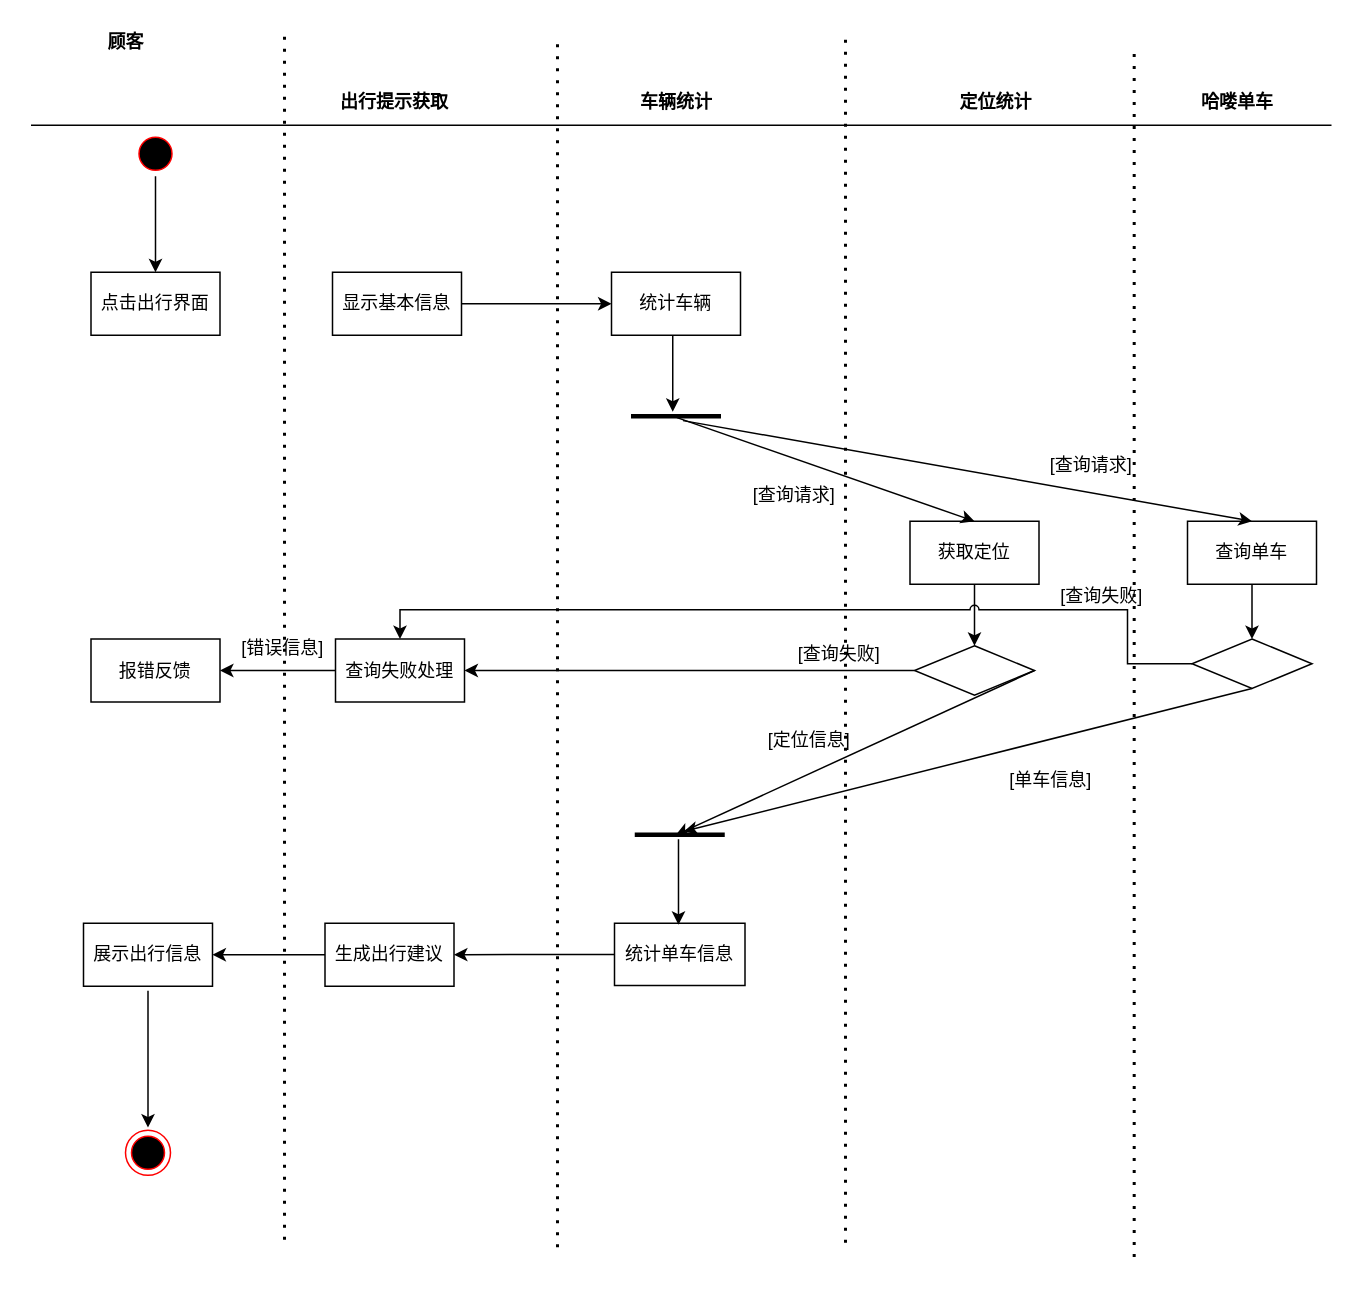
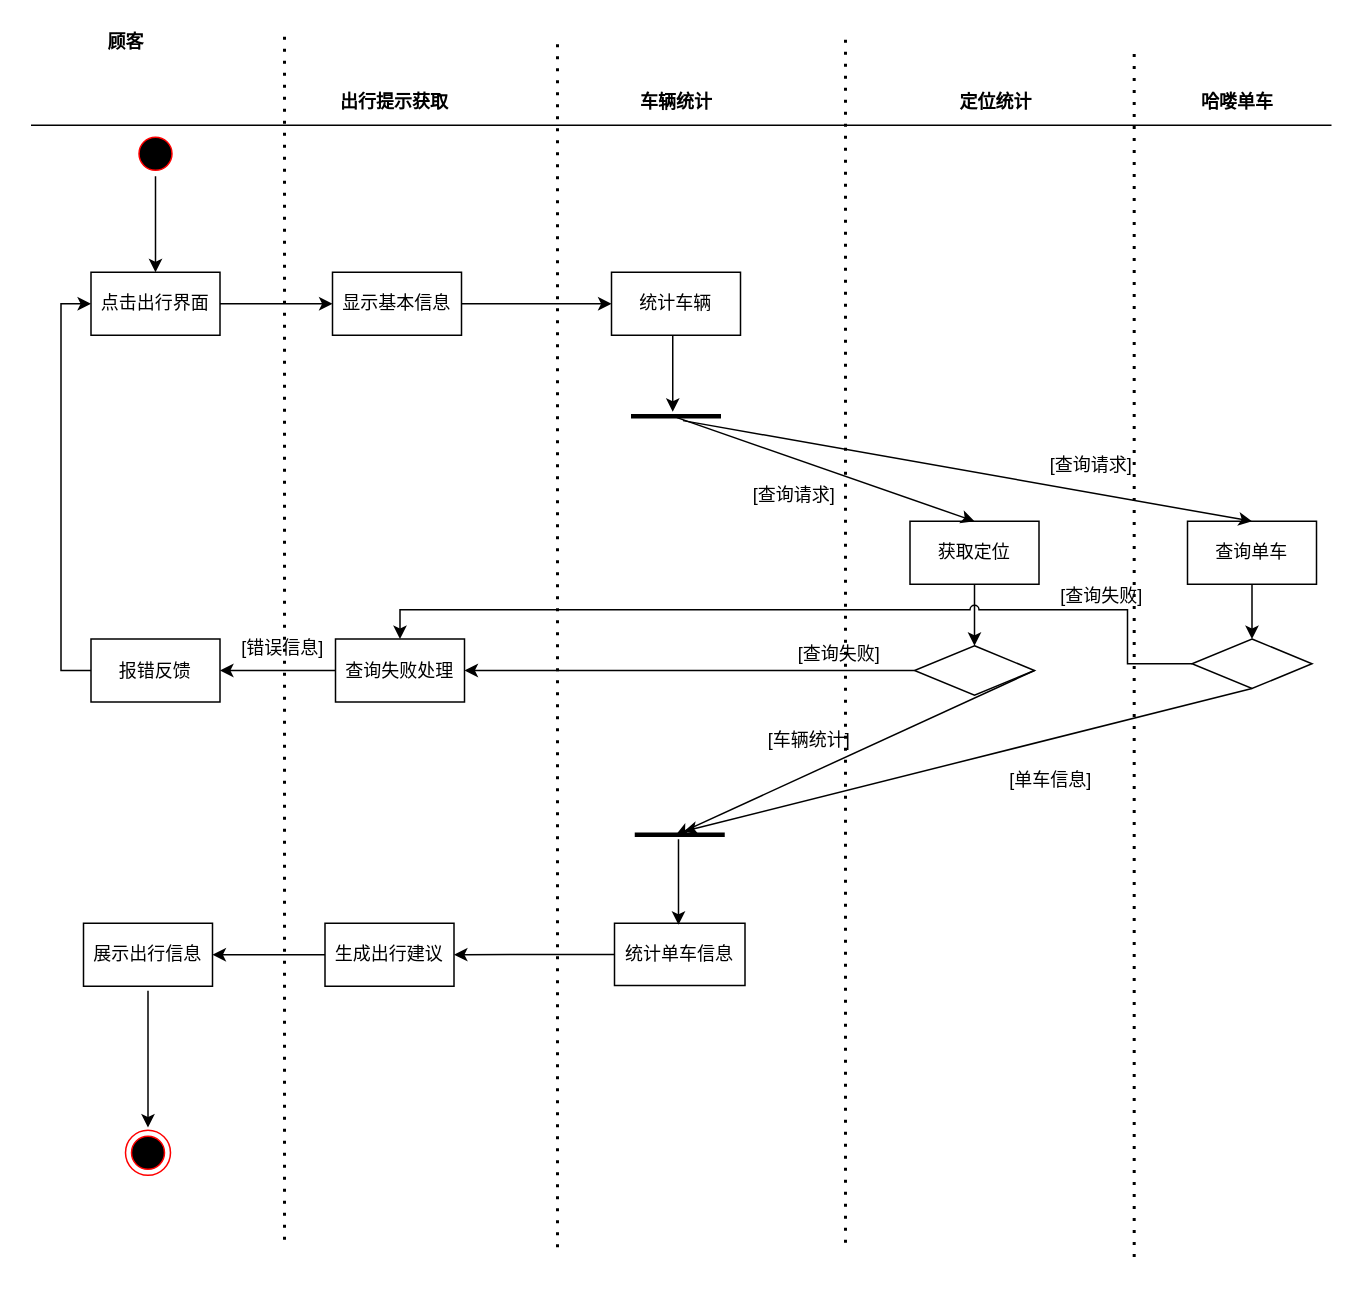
none -> (271, 304)
none -> (61, 492)
(809, 740) -> (809, 740)
